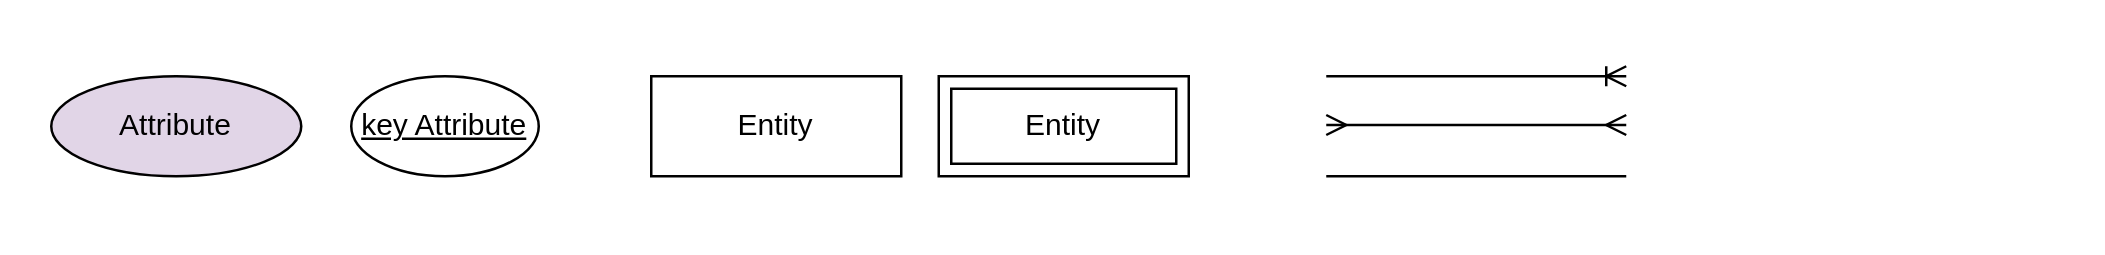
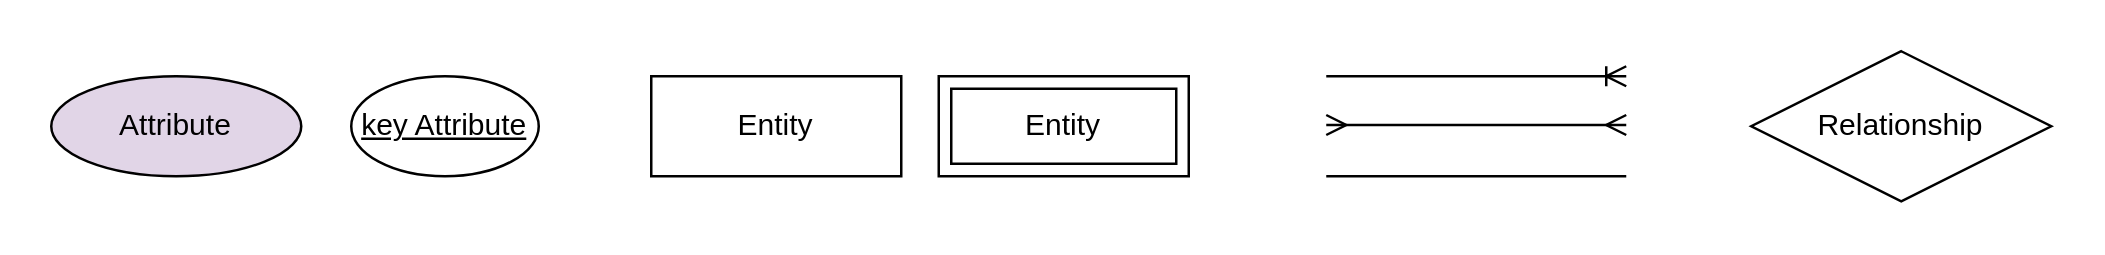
none -> (1901, 126)
